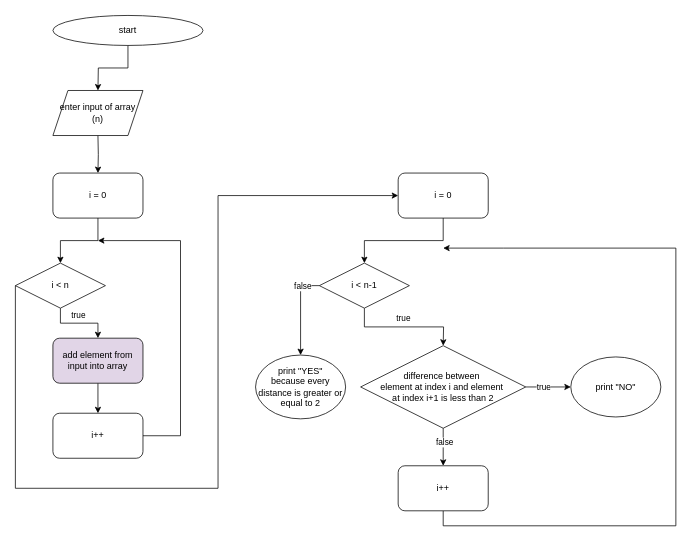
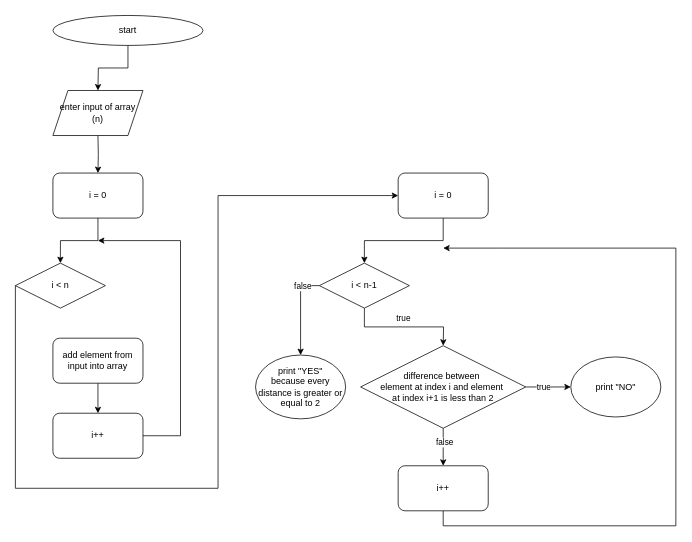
(60, 316) -> none
(98, 360) -> (98, 360)
